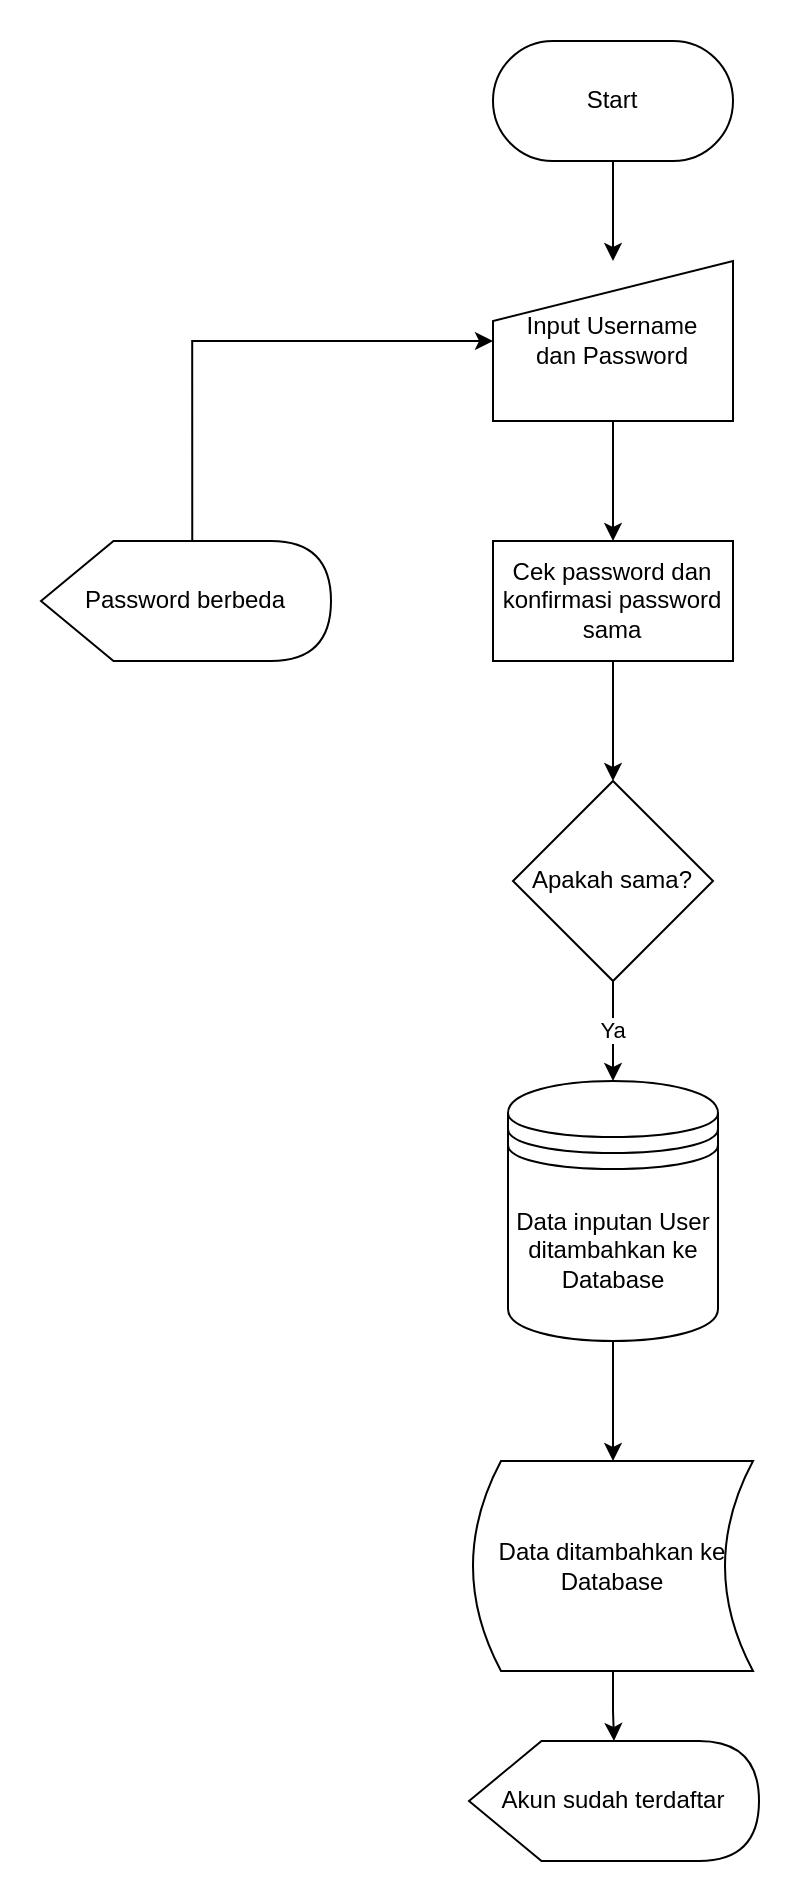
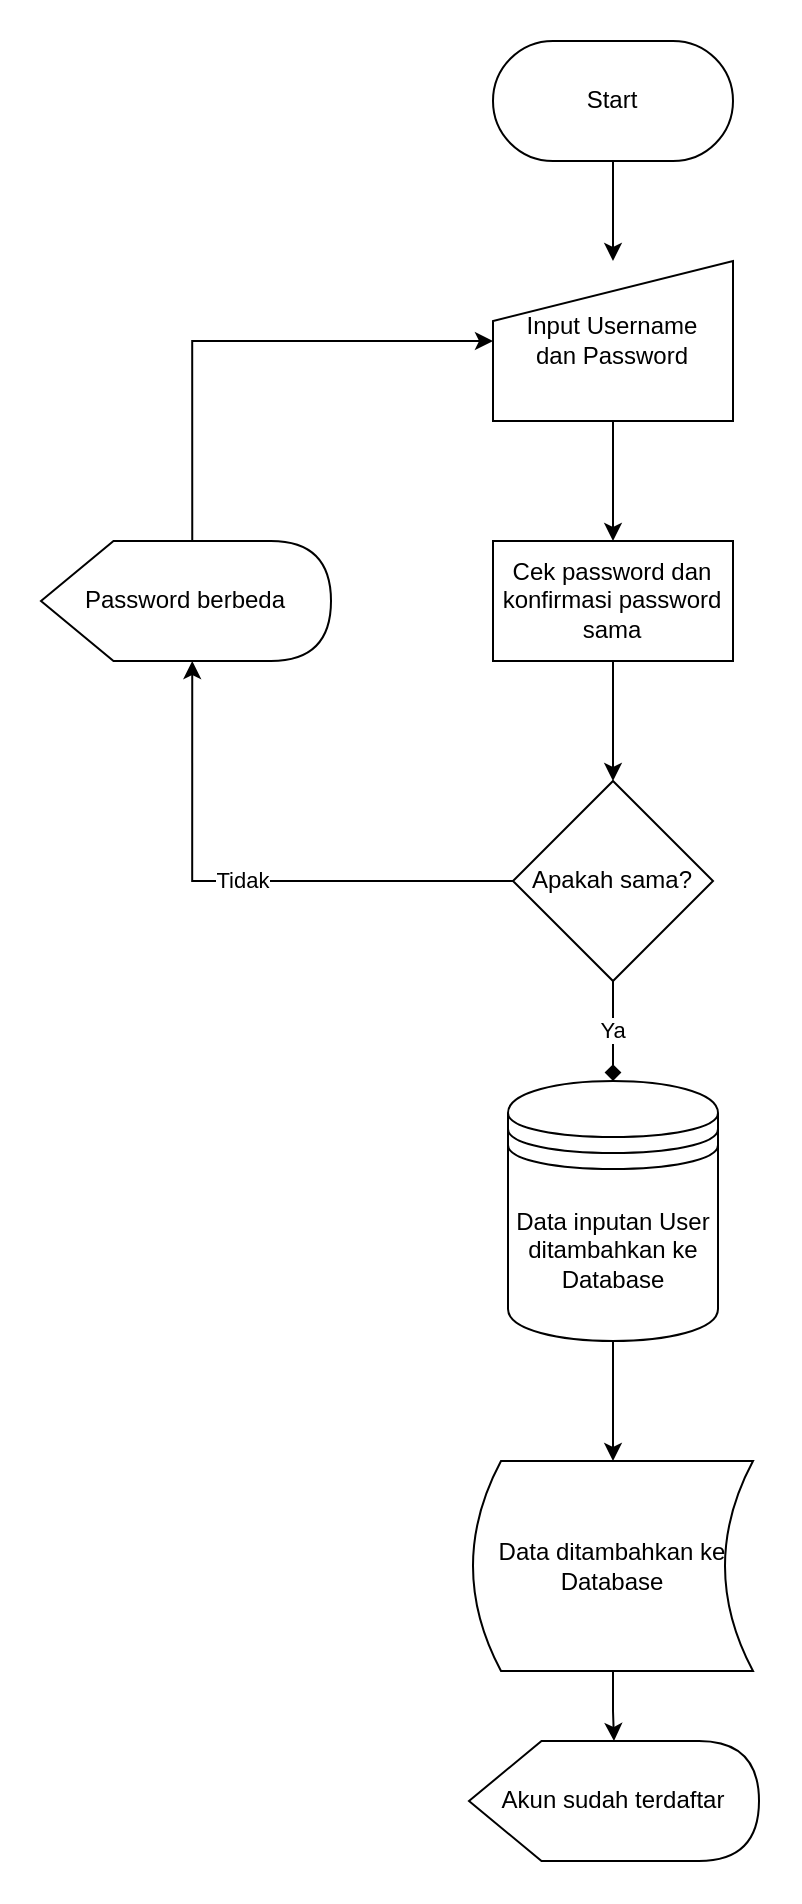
none -> (249, 881)
(613, 1066) -> (613, 1065)
